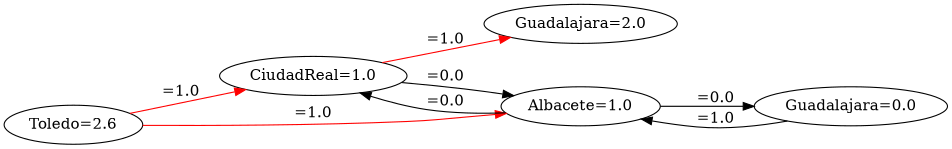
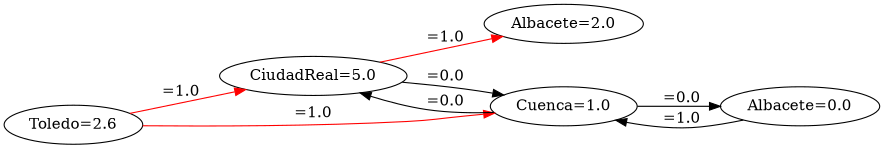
(581, 24) -> (564, 24)
(313, 76) -> (313, 76)
(581, 106) -> (564, 106)
(851, 106) -> (800, 106)
